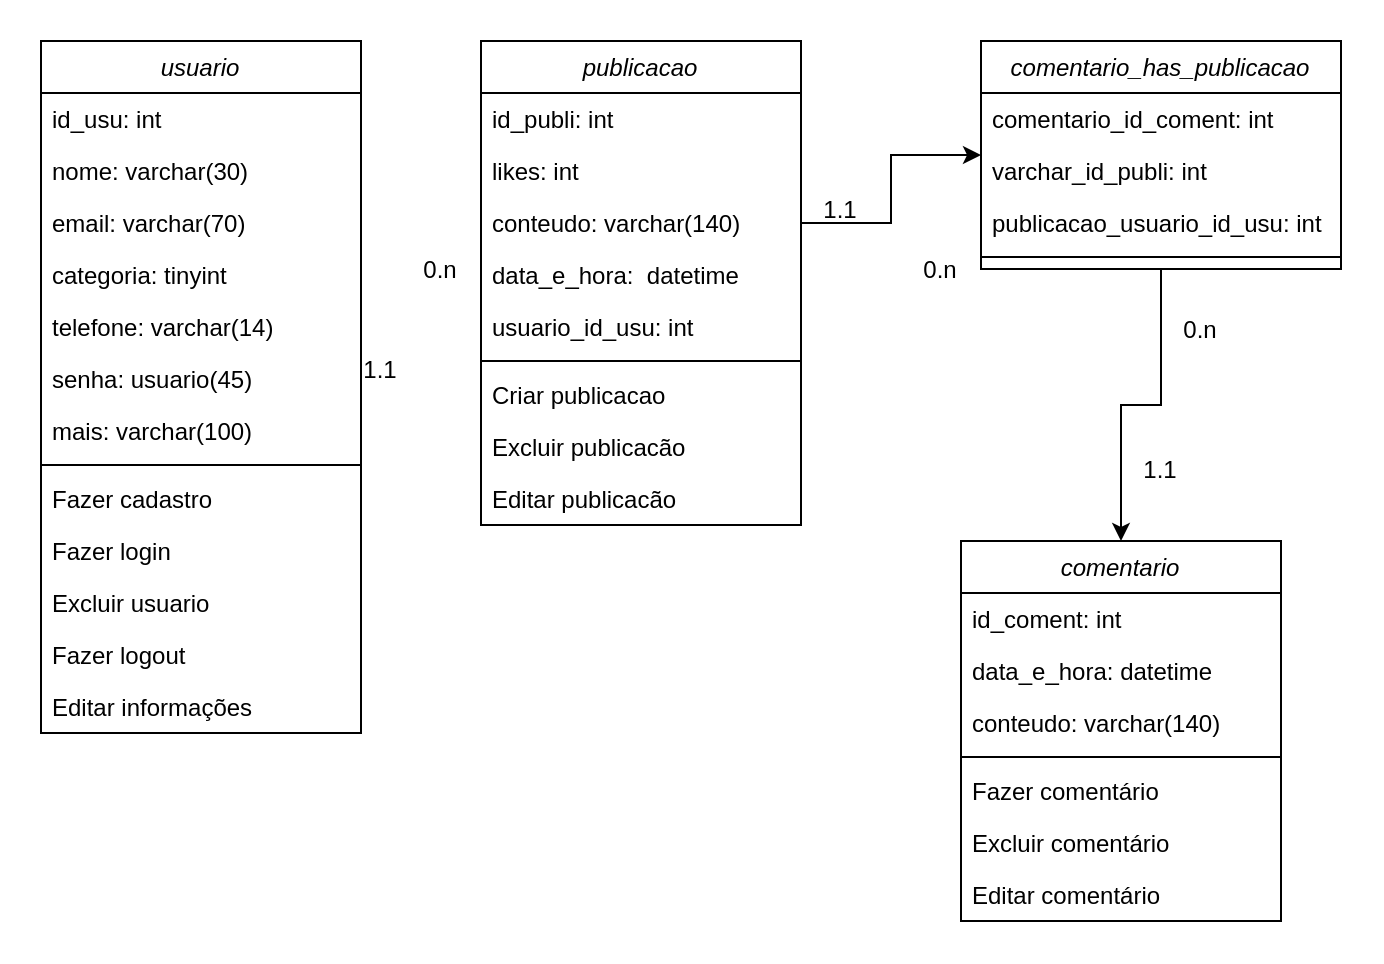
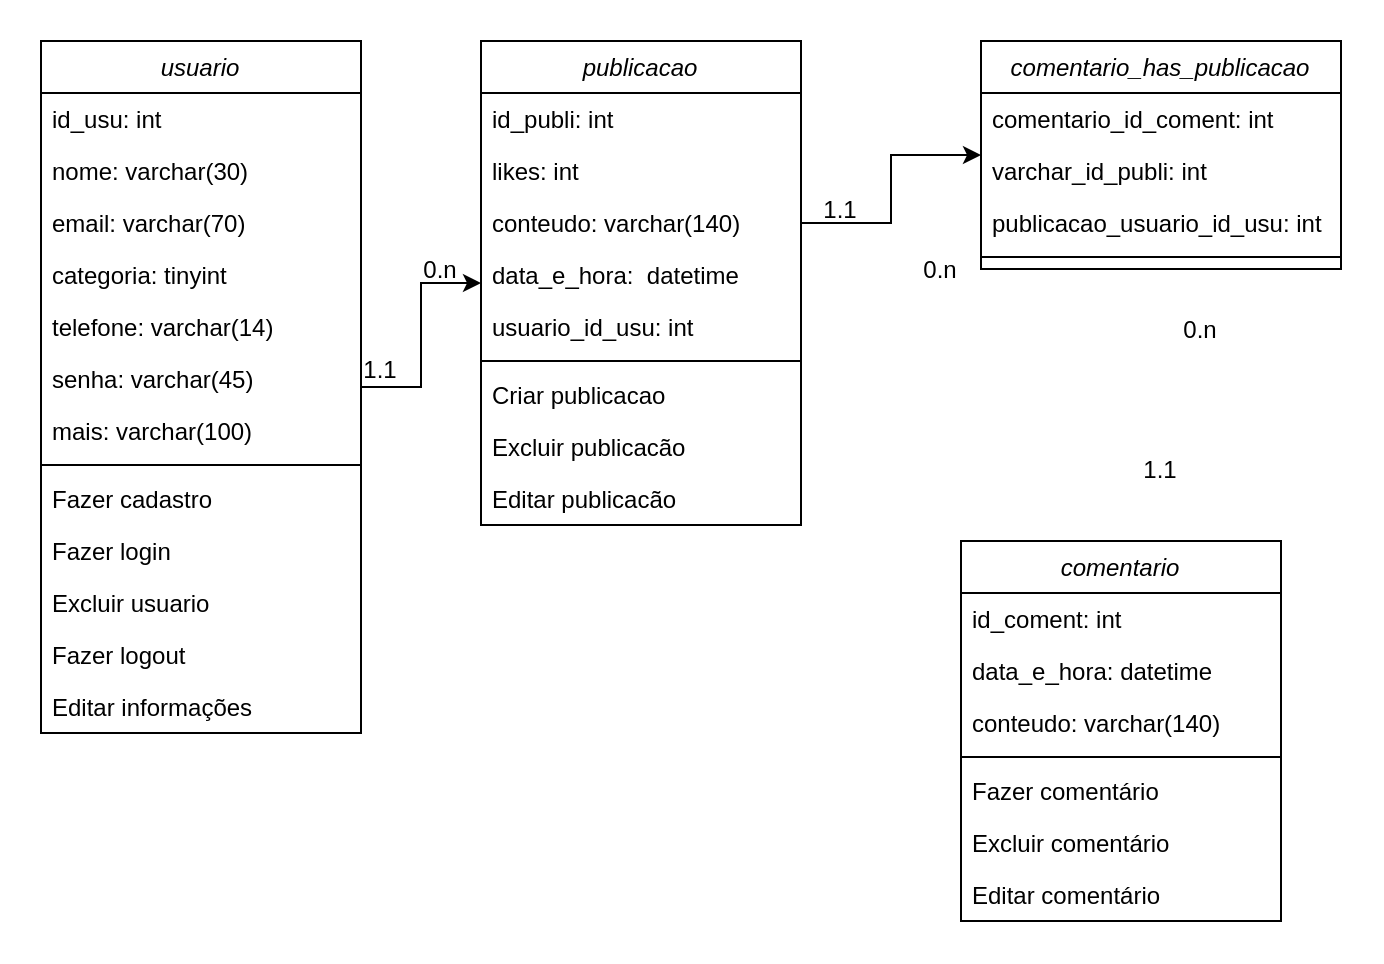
none -> (421, 340)
(164, 380) -> (167, 380)
(1146, 405) -> none
